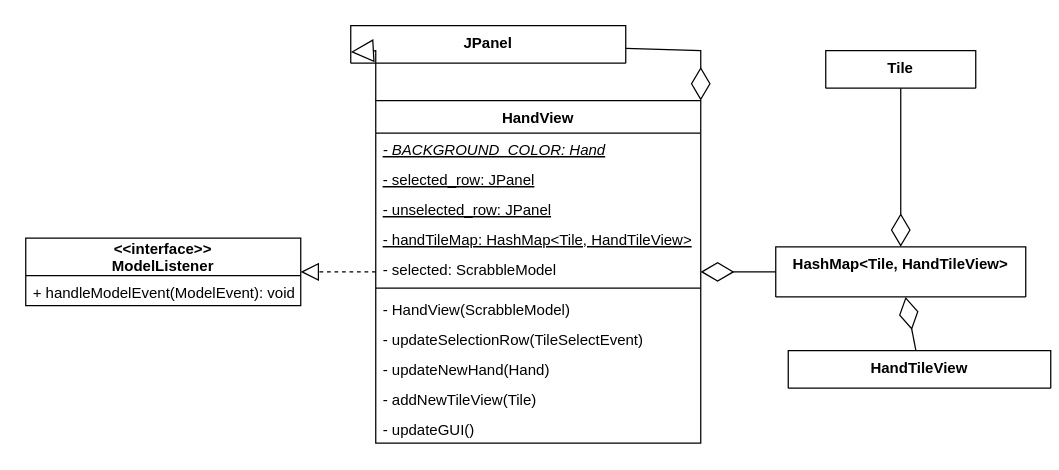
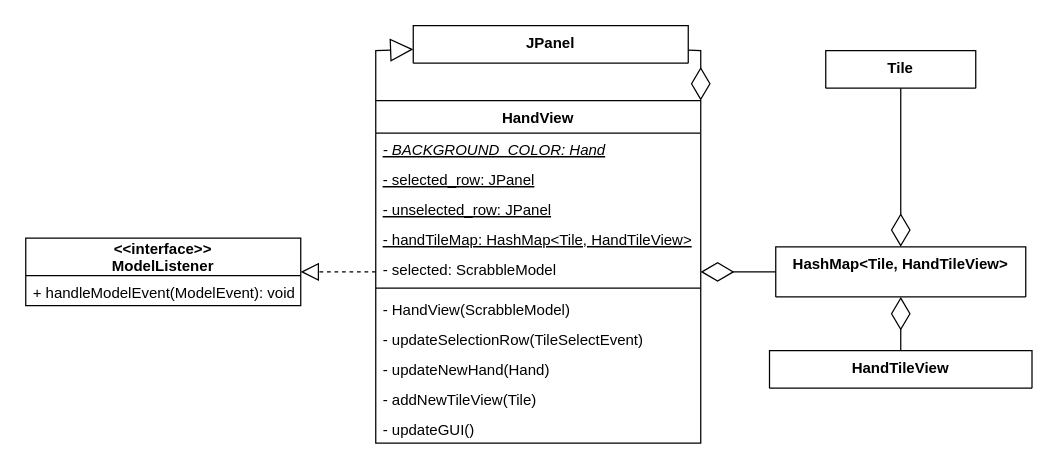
(488, 44) -> (551, 44)
(919, 369) -> (901, 369)
